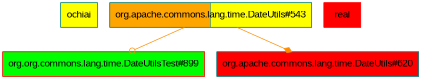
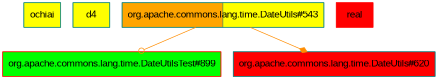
none -> (91, 15)
(104, 64) -> (112, 64)
